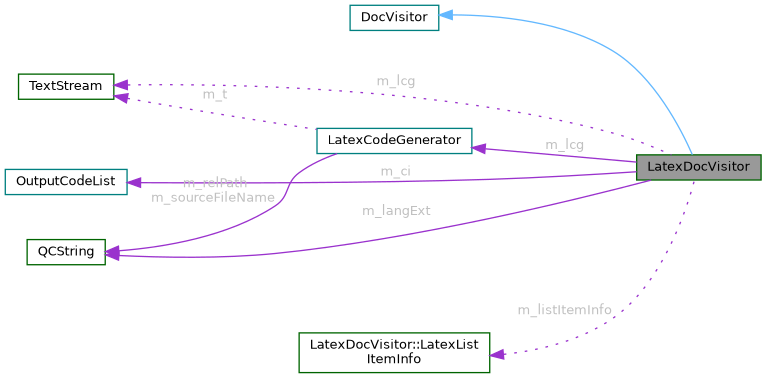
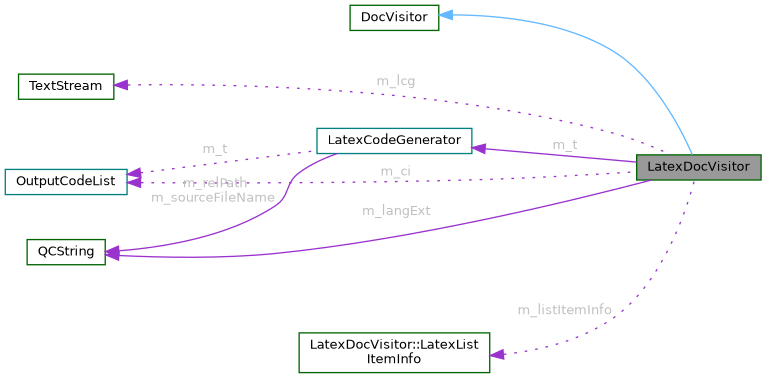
(394, 18) -> (394, 18)
(222, 115) -> (229, 162)
(563, 146) -> (563, 146)
(389, 182) -> (389, 182)
